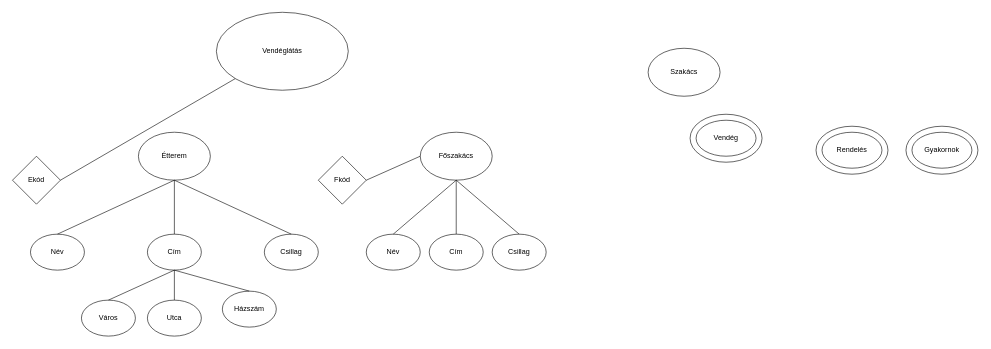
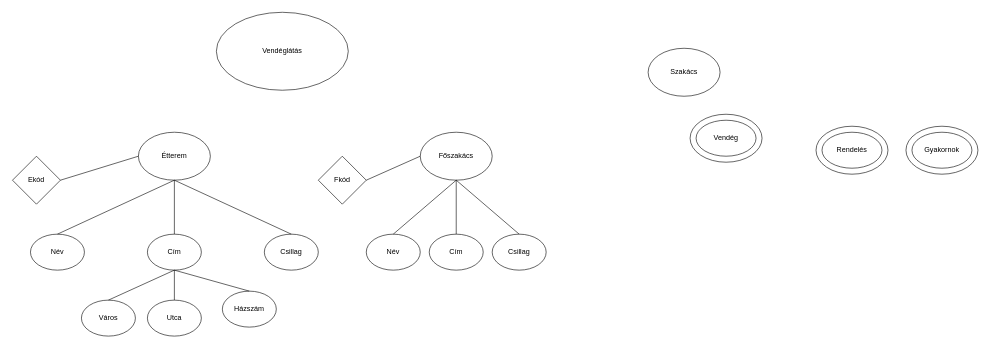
(148, 129) -> (99, 168)
